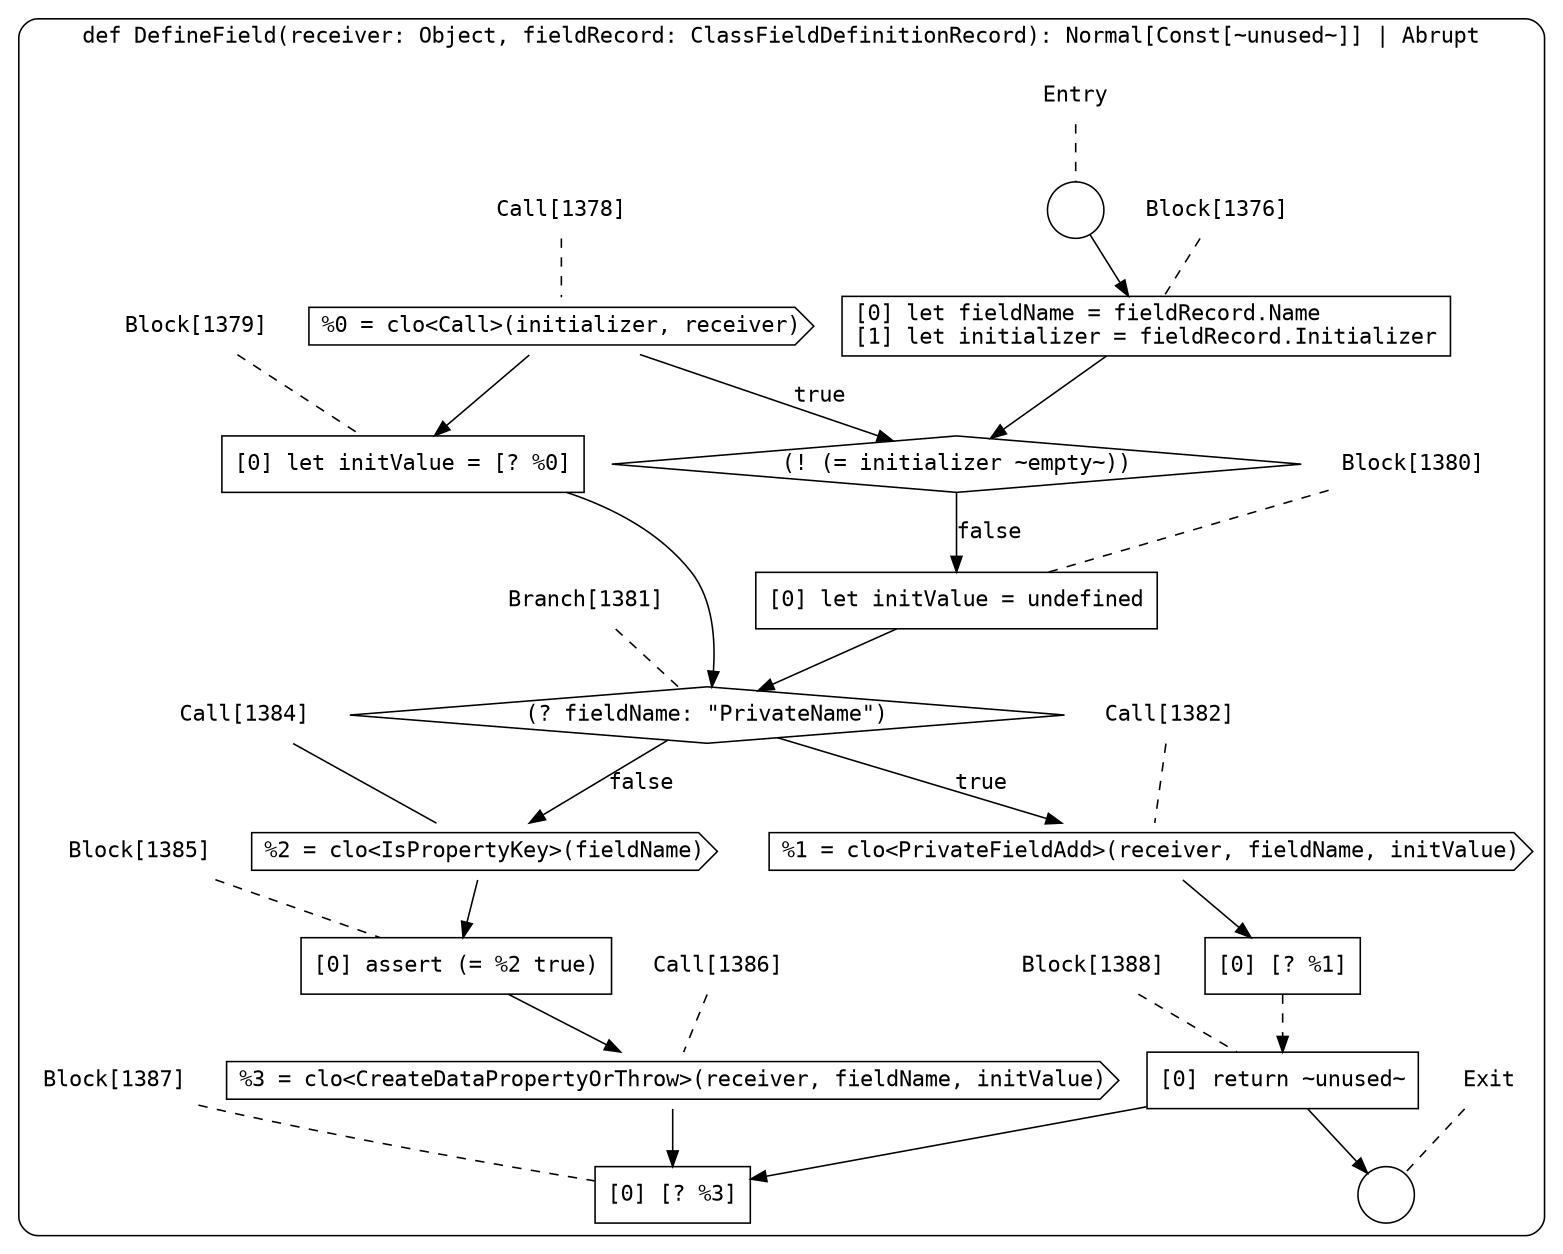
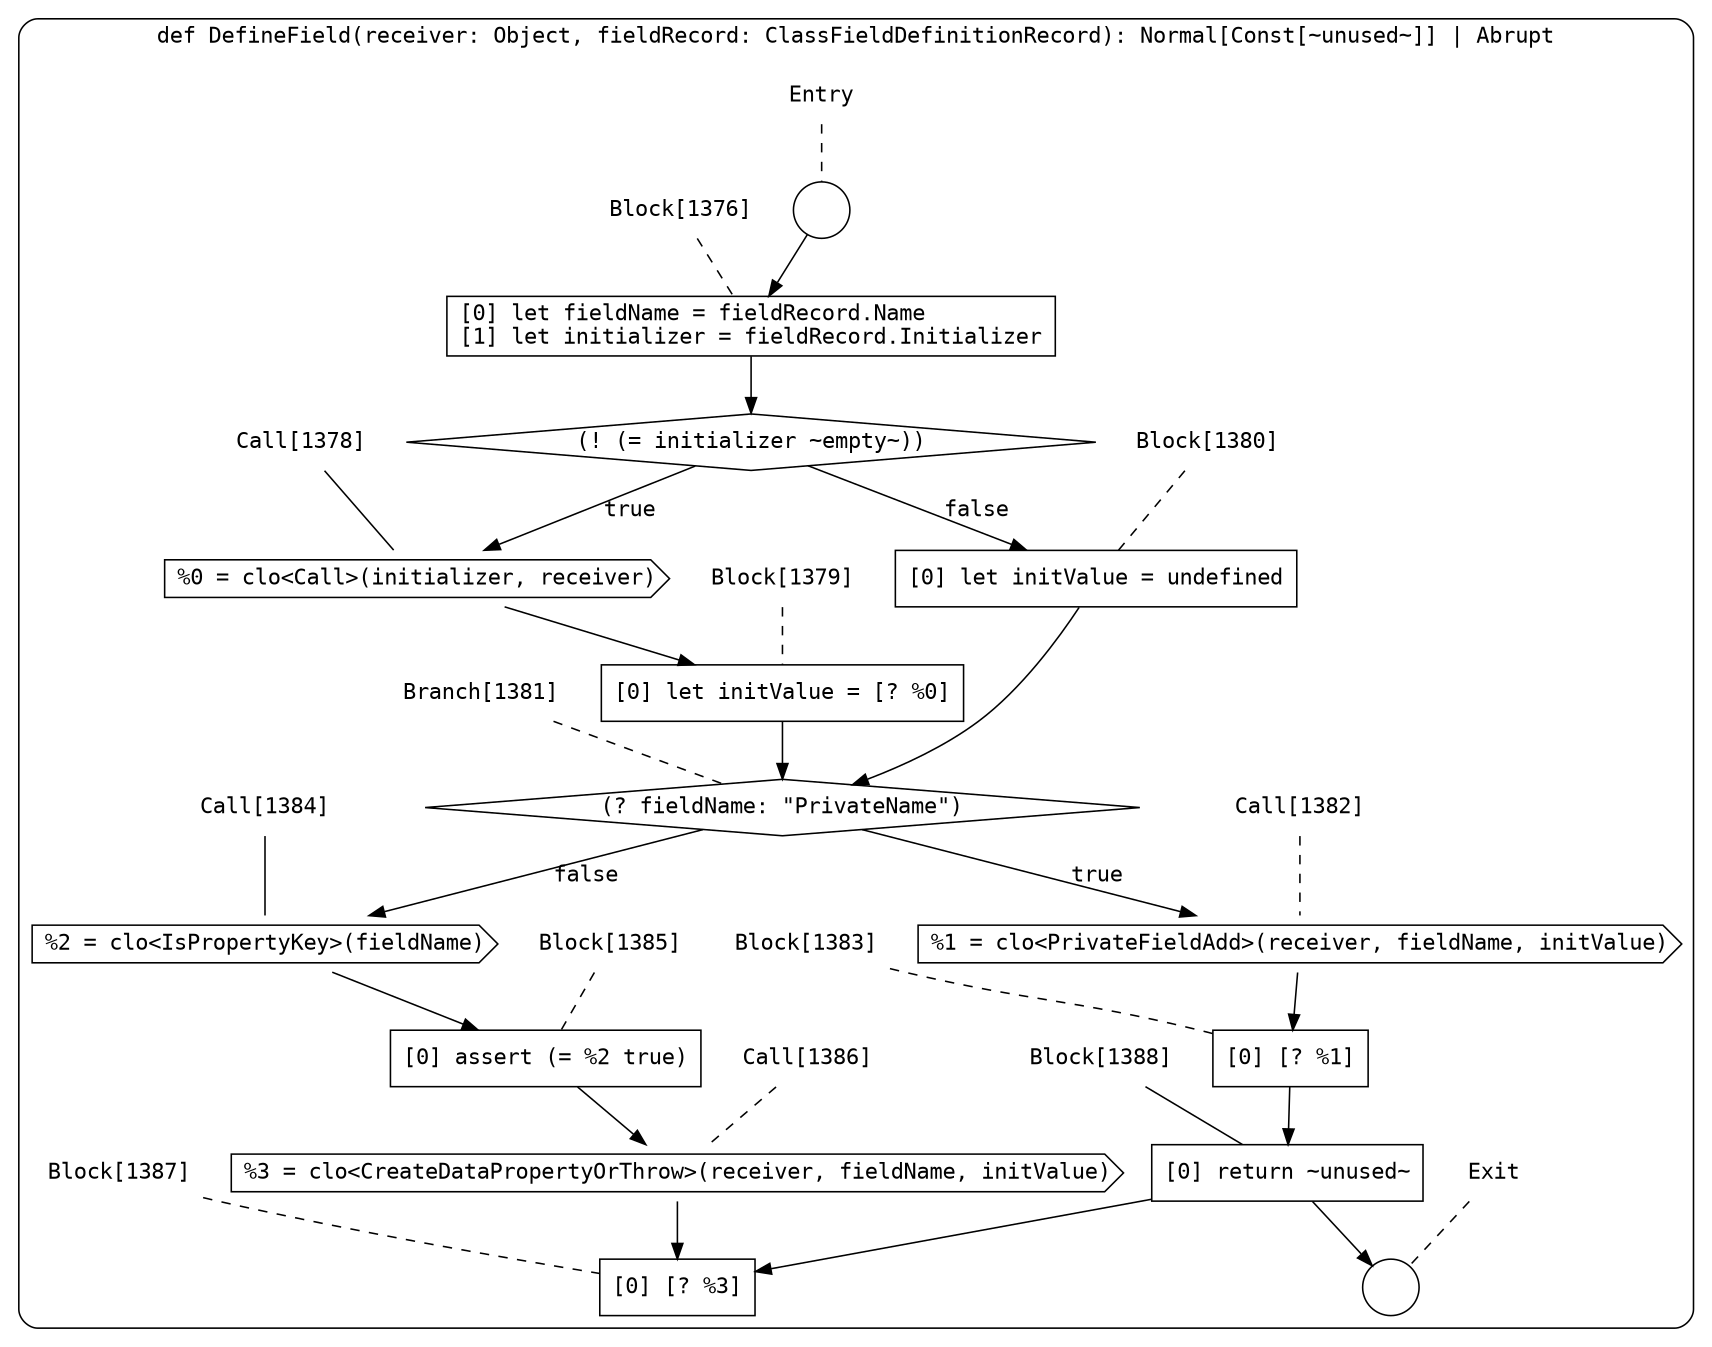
(561, 268) -> (359, 510)
(759, 395) -> (597, 505)
none -> (806, 944)
(1283, 1015) -> (1289, 1108)
(1188, 1023) -> (1194, 1116)
